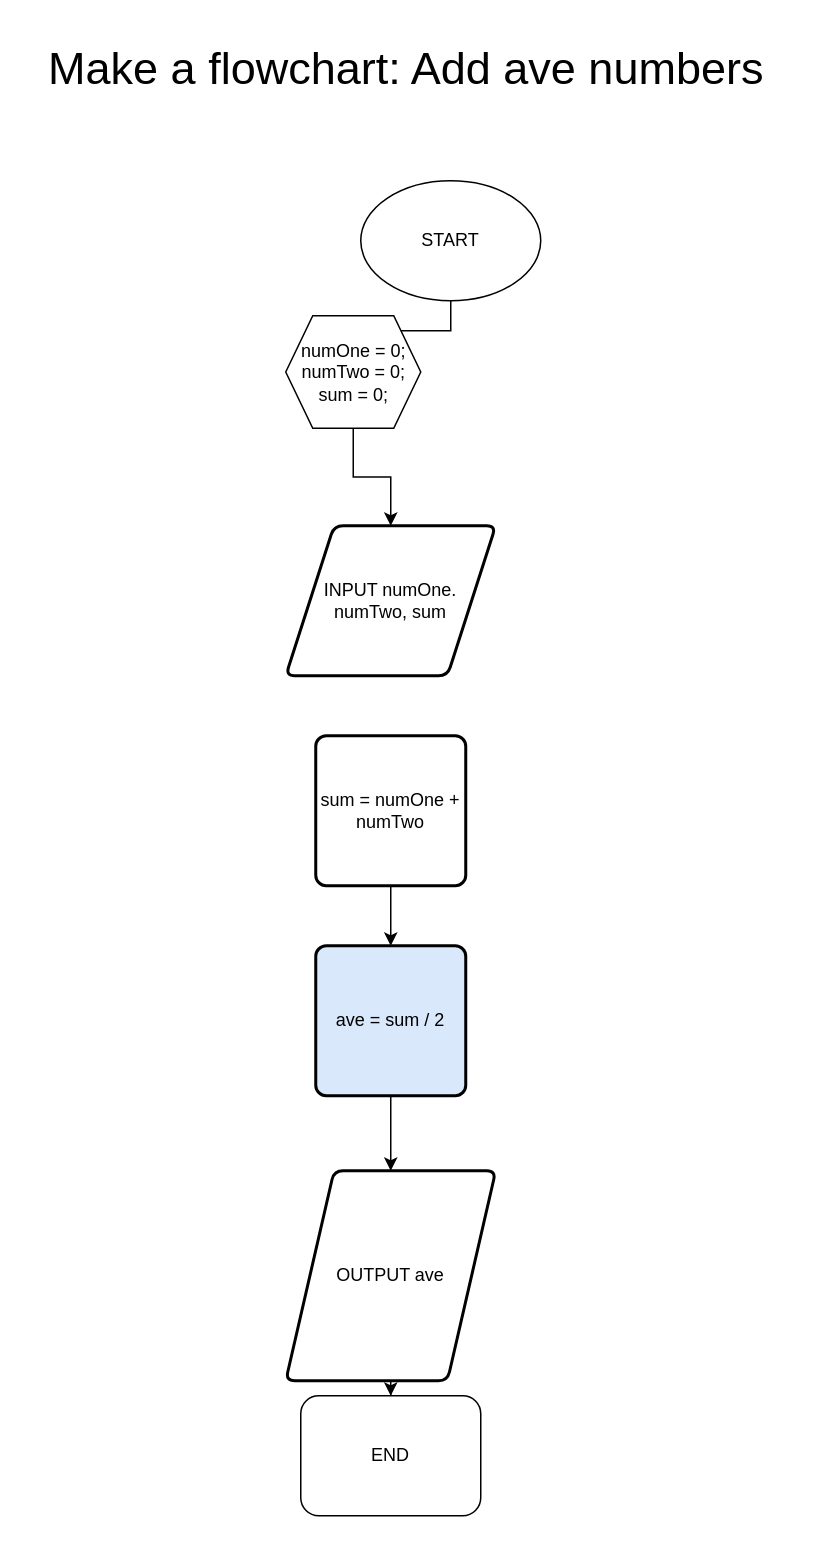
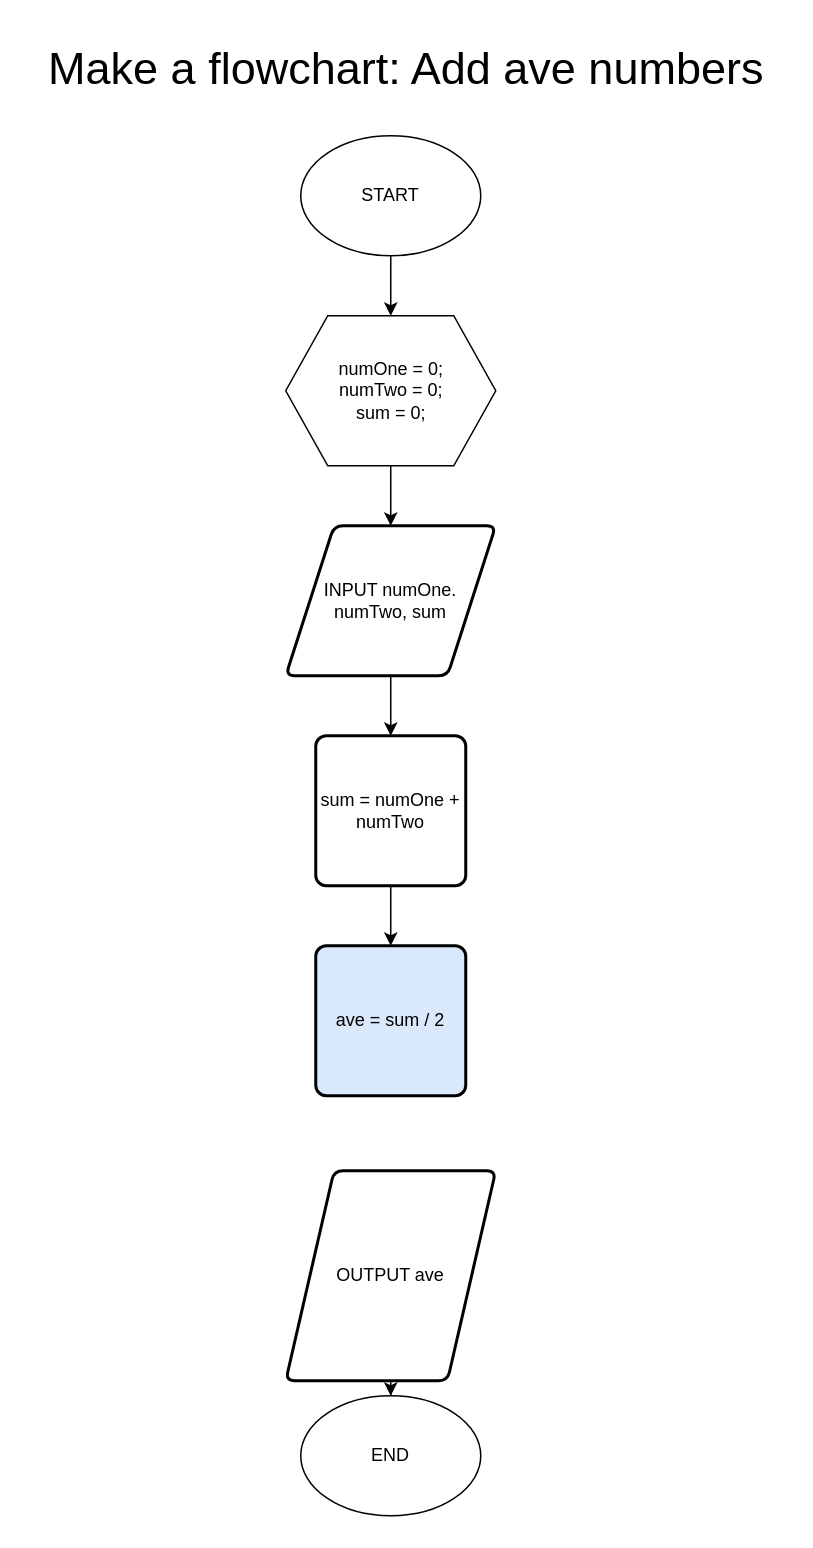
(451, 241) -> (391, 196)
(353, 372) -> (391, 391)
none -> (391, 701)
(391, 1128) -> none
(391, 1456) -> (391, 1456)
